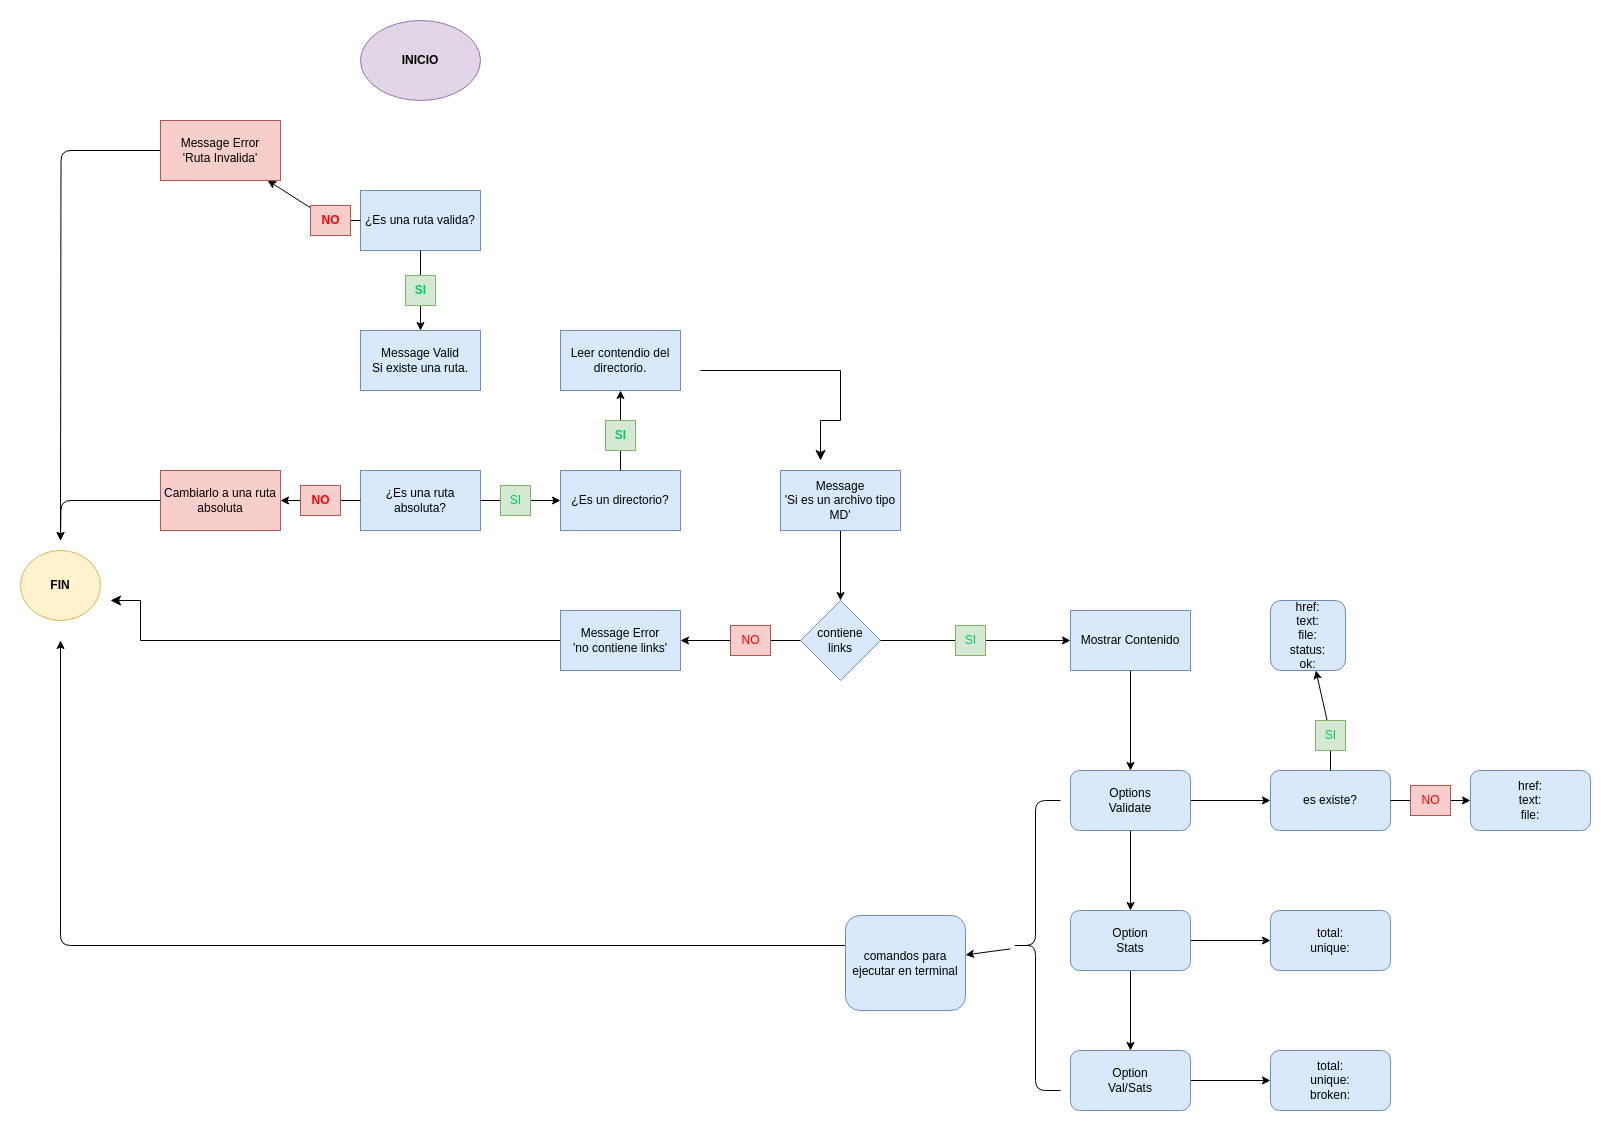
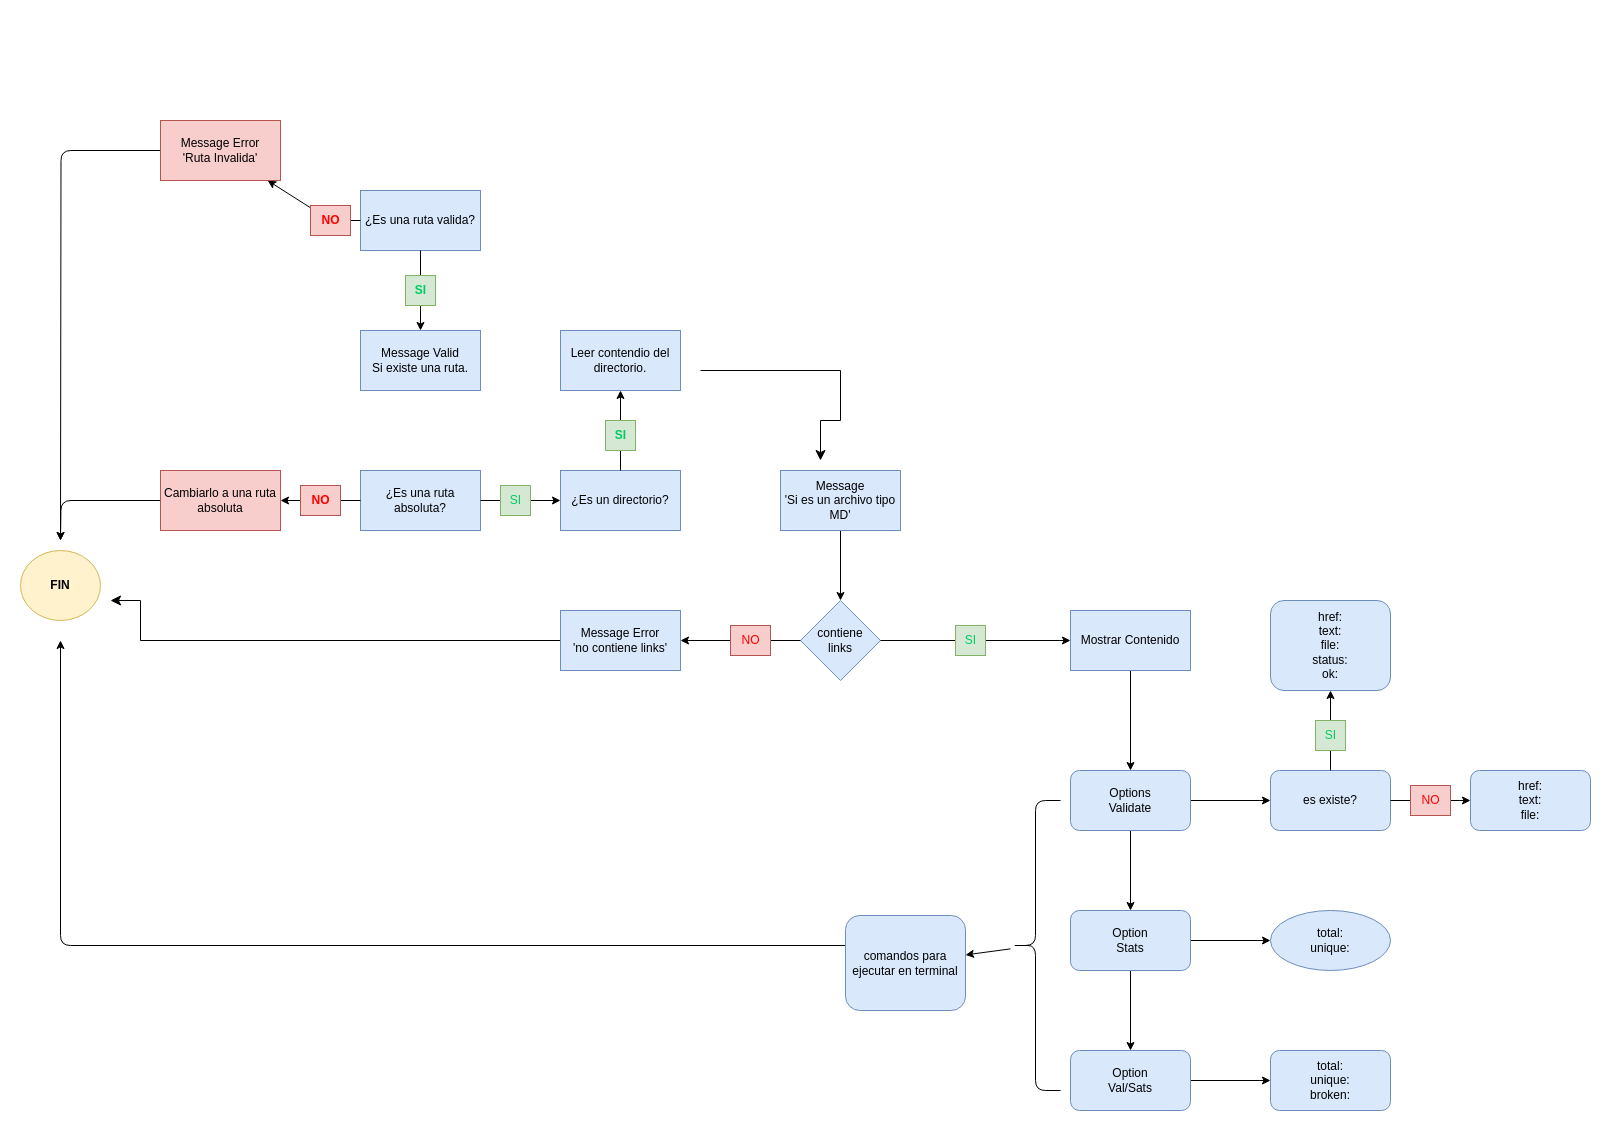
(421, 61) -> none
(1308, 636) -> (1331, 646)
(1331, 941) -> (1331, 941)
